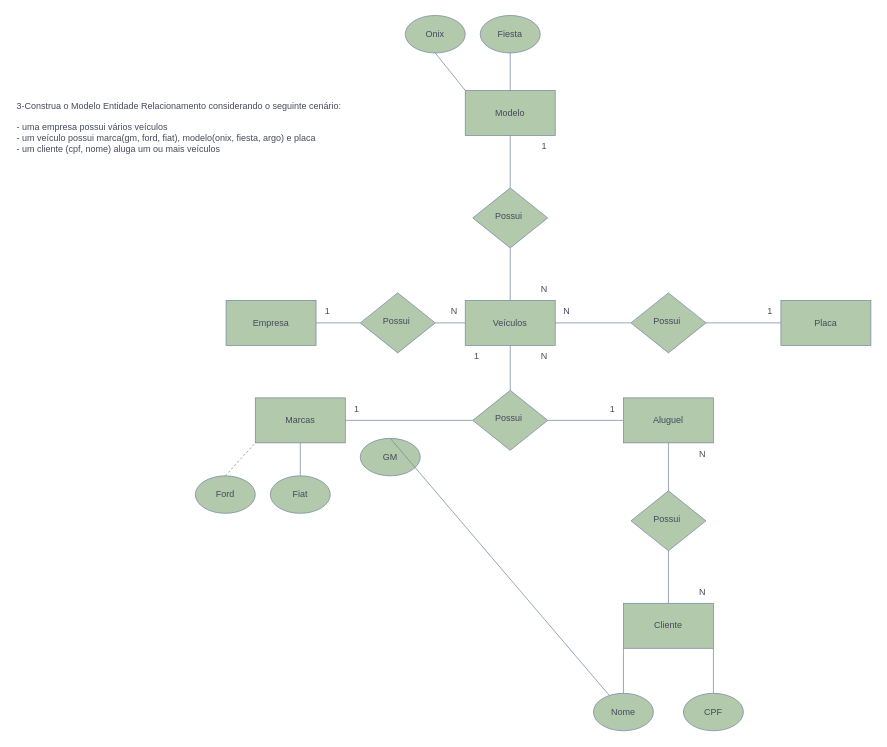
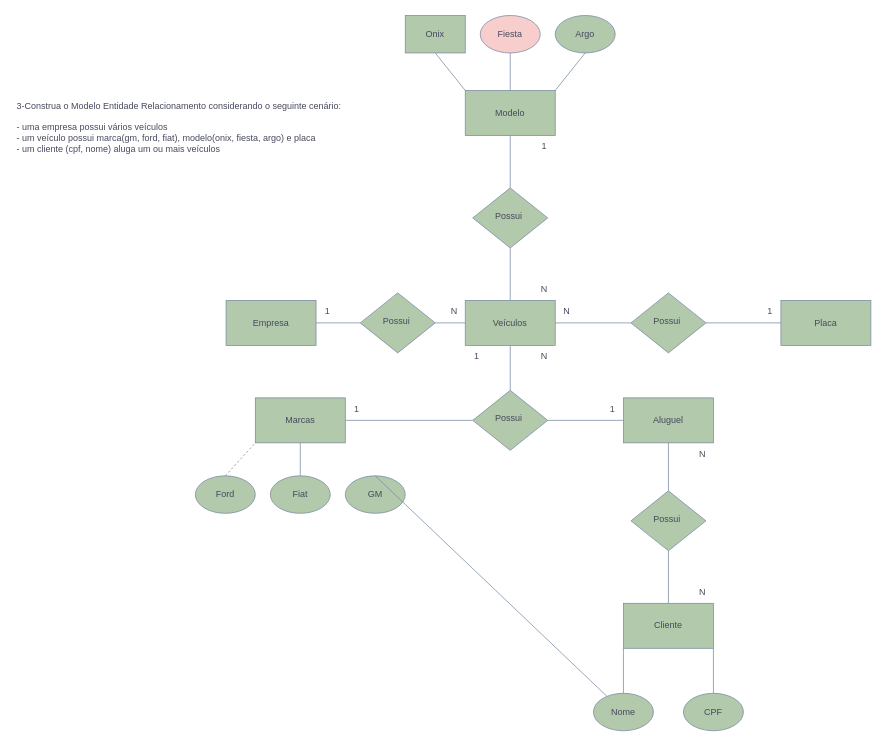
(435, 34) -> (435, 34)
(510, 34) -> (510, 34)
none -> (585, 34)
none -> (570, 72)
(390, 457) -> (375, 495)
